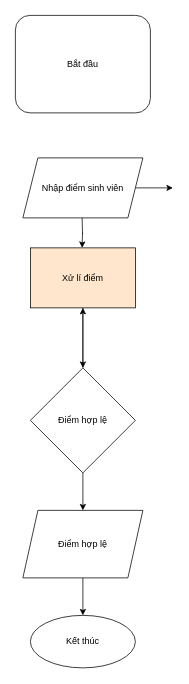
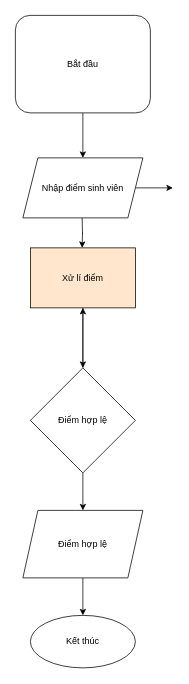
none -> (83, 151)
